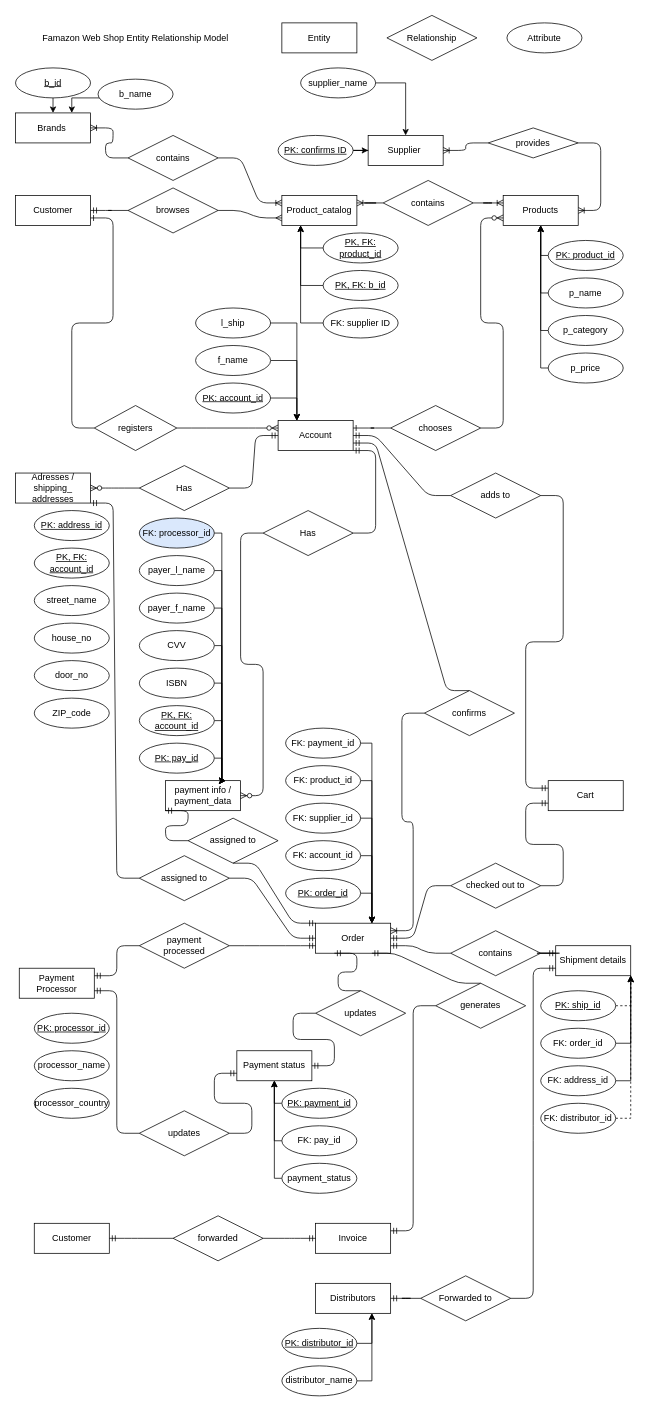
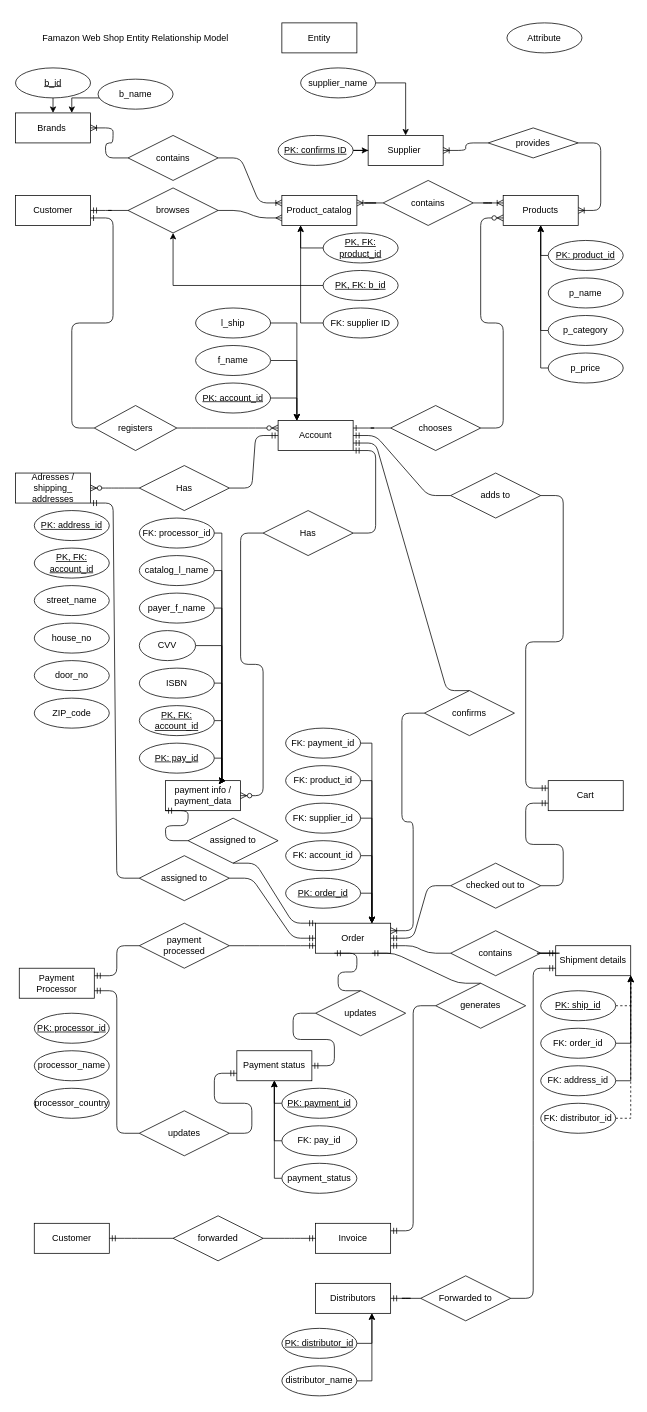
(432, 38) -> none
(302, 285) -> (235, 285)
(546, 293) -> none
(177, 533) -> (177, 533)
(177, 570) -> (177, 570)
(177, 645) -> (167, 645)
